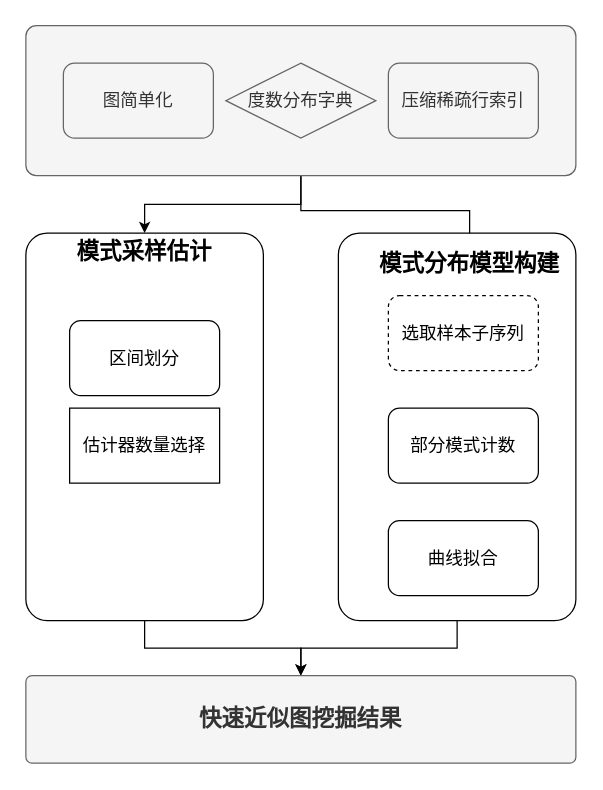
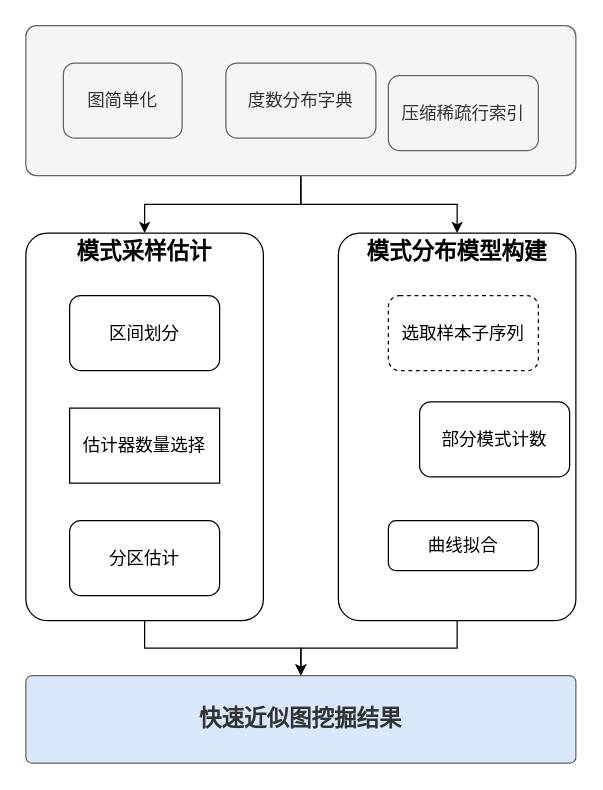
(138, 101) -> (123, 101)
(301, 101) -> (301, 101)
(463, 101) -> (463, 113)
(469, 264) -> (457, 252)
(144, 358) -> (144, 333)
(463, 446) -> (494, 439)
none -> (144, 558)
(463, 558) -> (463, 546)
(301, 719) -> (301, 719)
